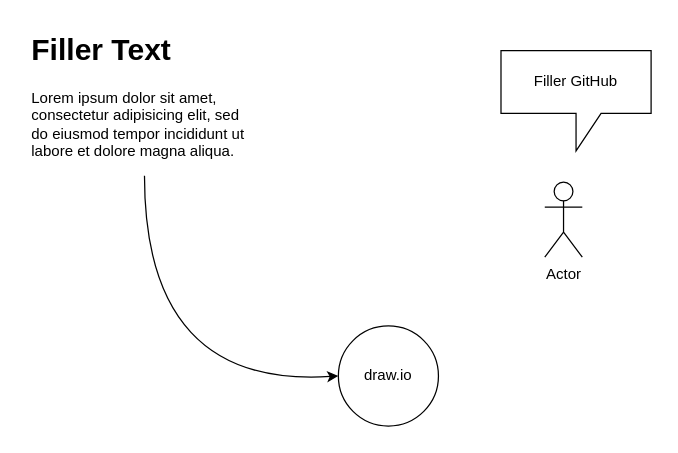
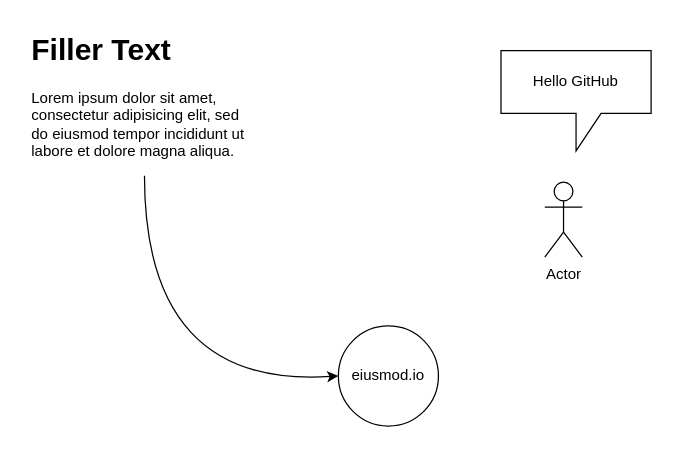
(576, 82) -> (576, 82)
(388, 376) -> (388, 376)
